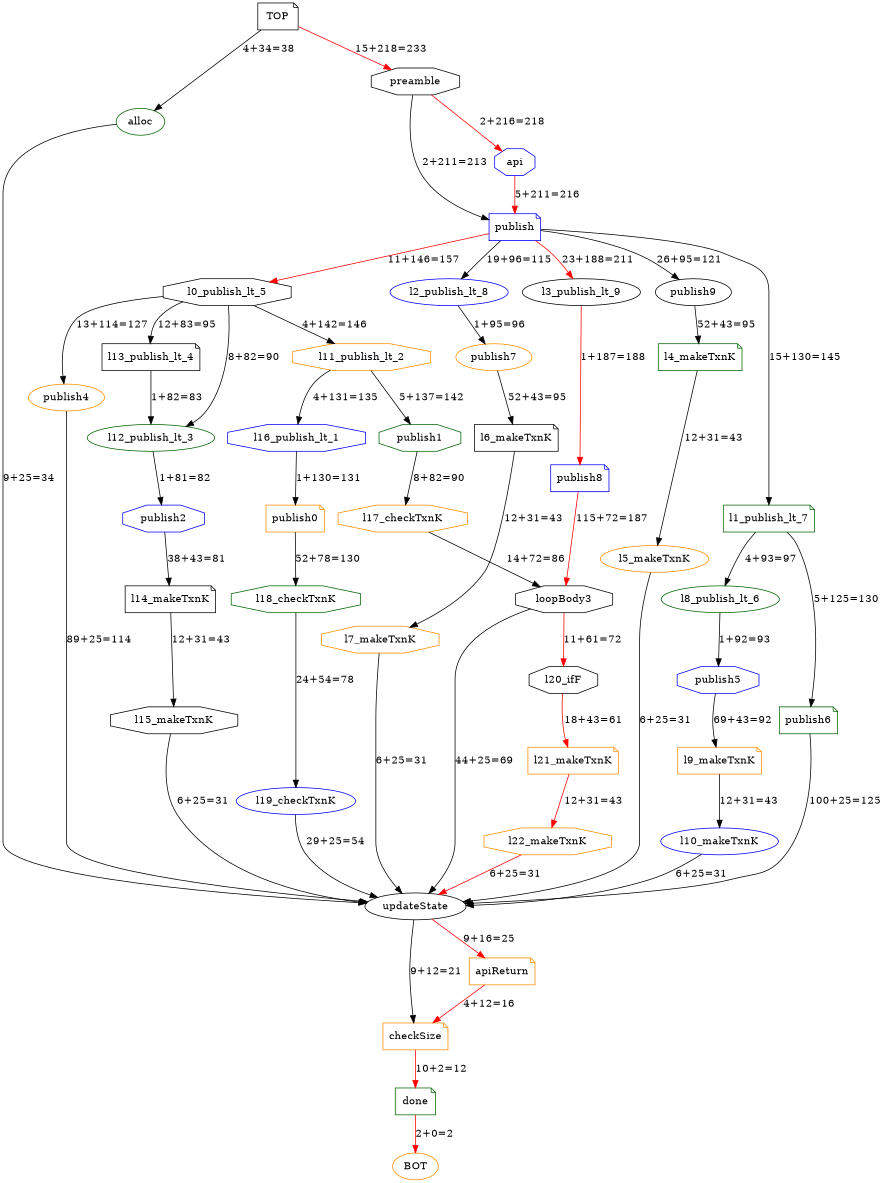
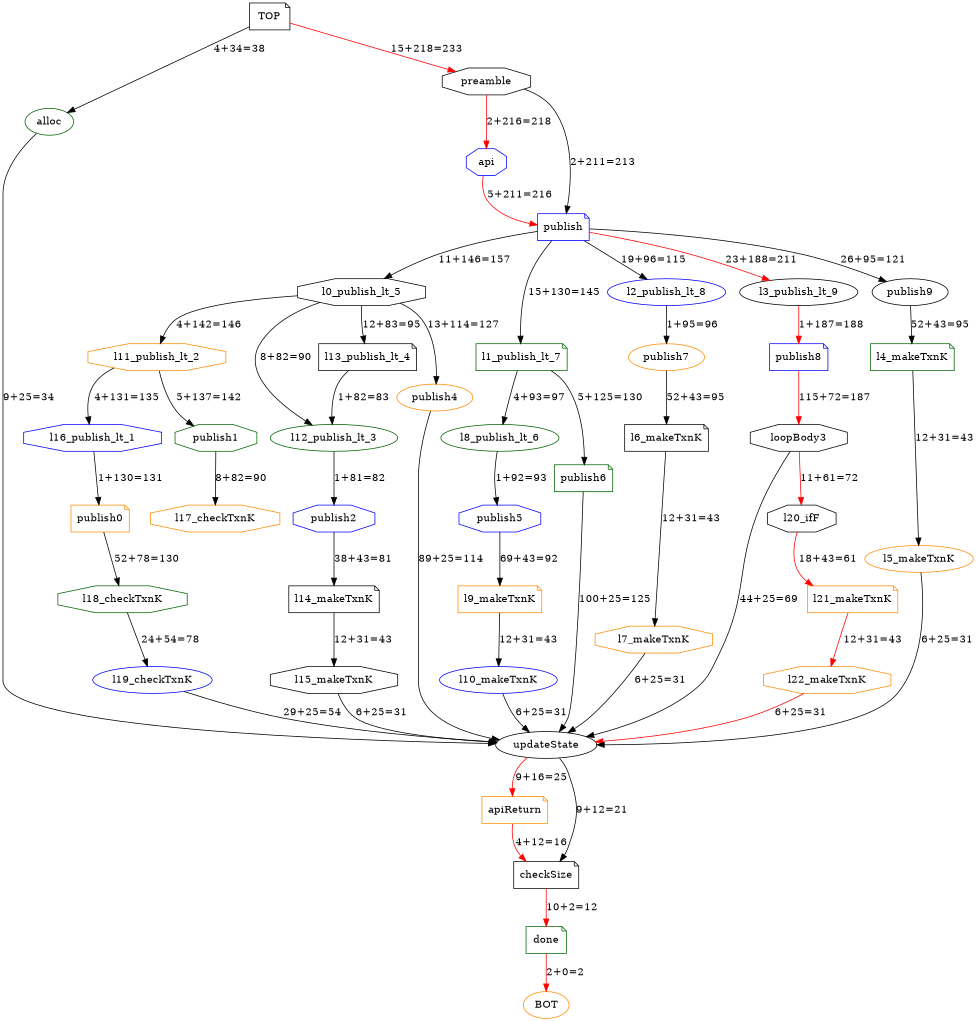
(383, 257) -> (462, 247)
(481, 558) -> none
(415, 1036) -> (546, 875)
